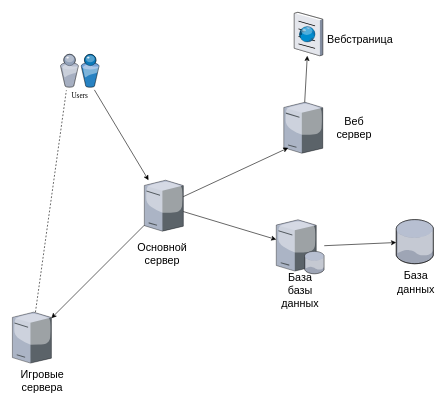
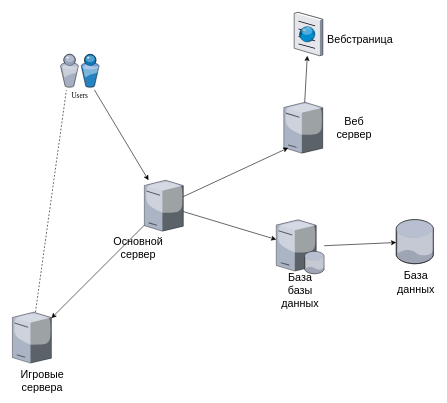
(162, 255) -> (138, 249)
